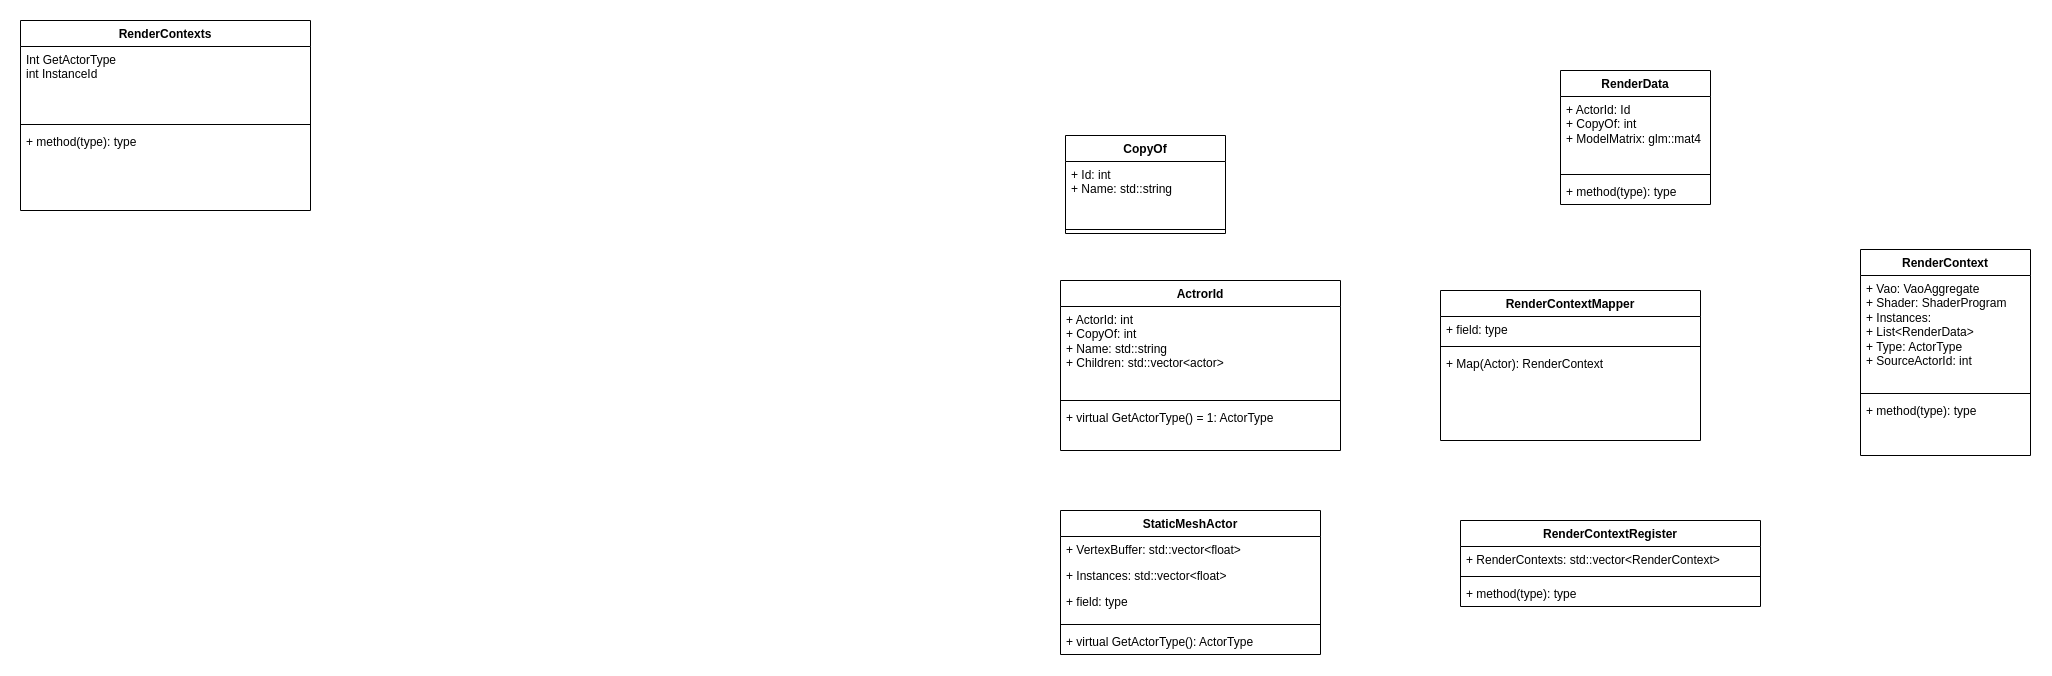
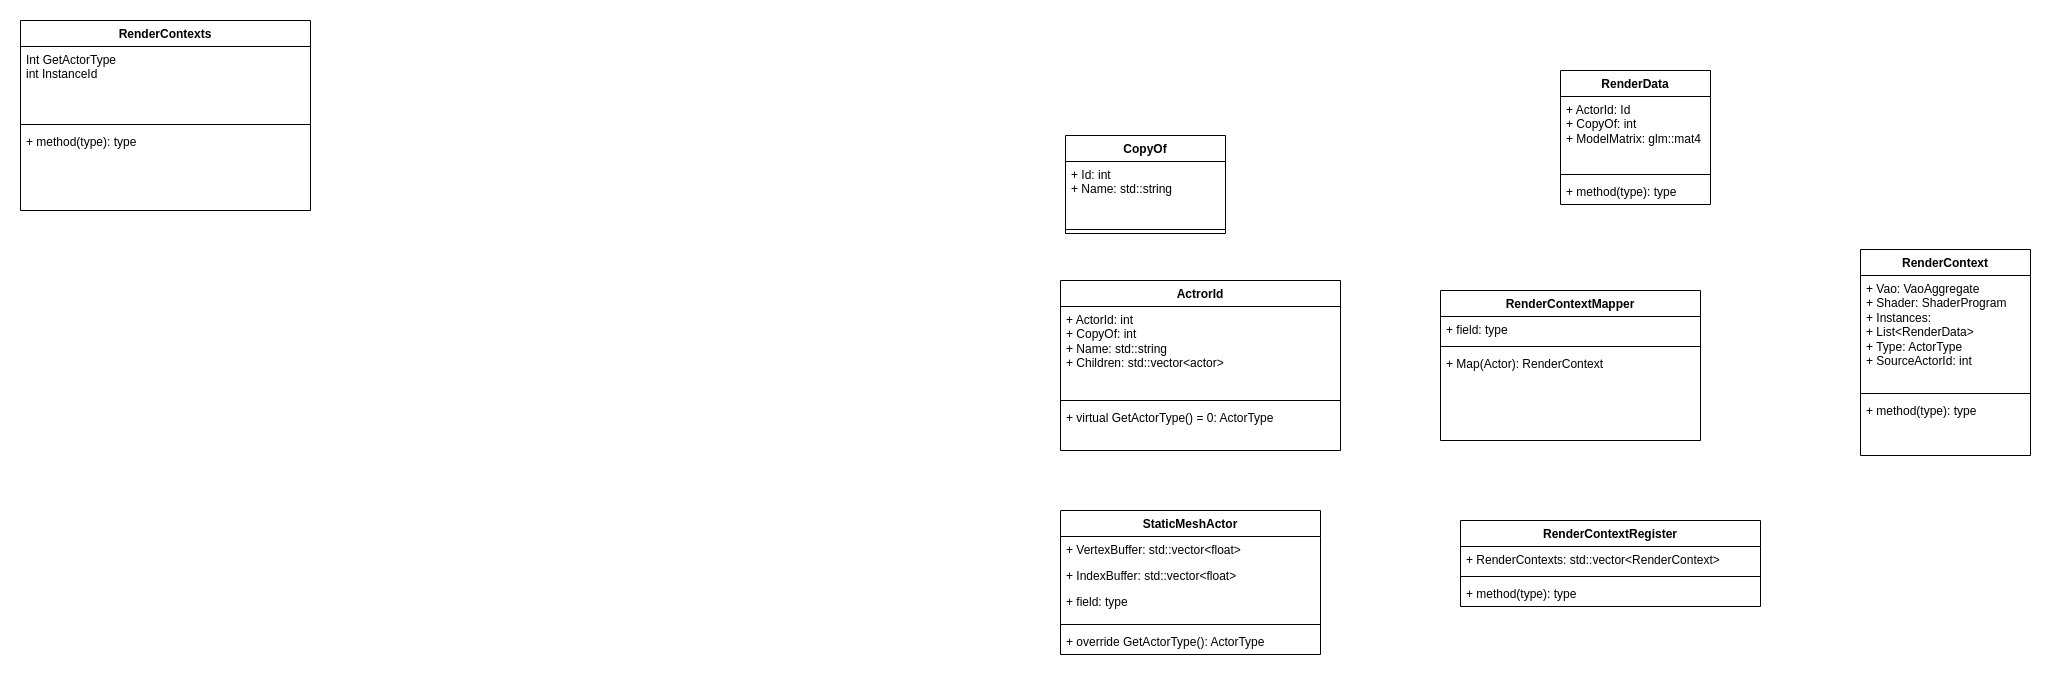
(1185, 419) -> (1185, 419)
(1161, 577) -> (1168, 577)
(1175, 643) -> (1180, 643)
